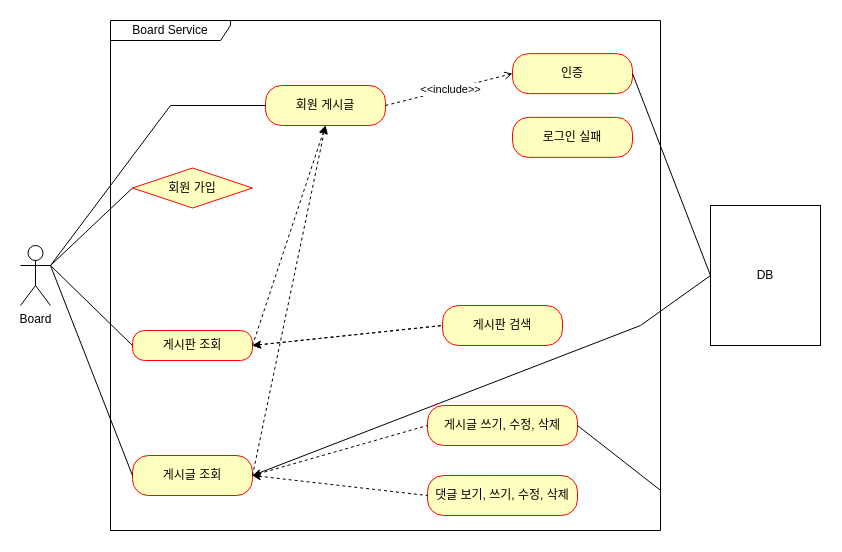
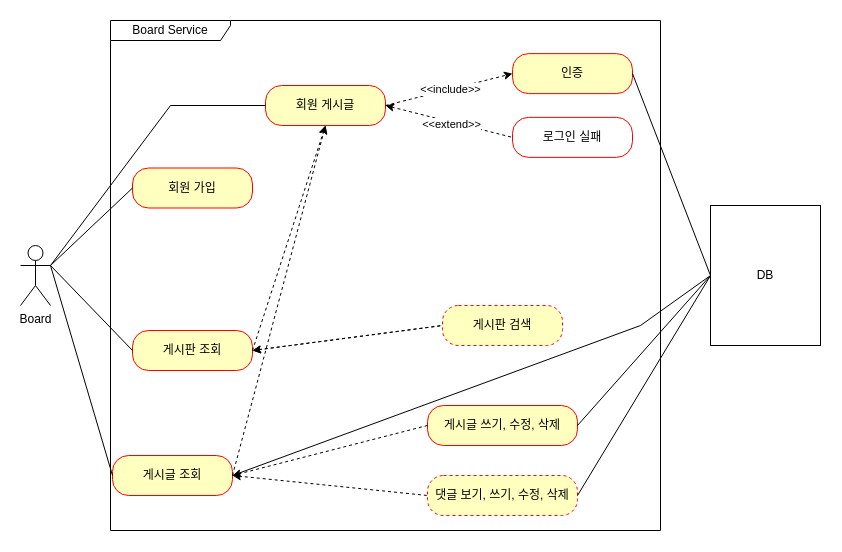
(506, 75) -> (504, 76)
none -> (452, 122)
(573, 137) -> (573, 137)
(193, 188) -> (193, 188)
(503, 326) -> (503, 326)
(193, 346) -> (193, 351)
none -> (643, 388)
(618, 457) -> (639, 356)
(193, 476) -> (173, 476)
(503, 496) -> (503, 496)
